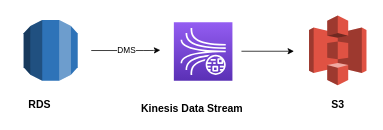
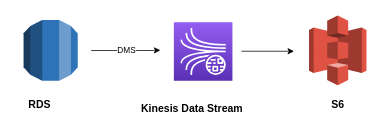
(338, 102) -> (338, 102)
